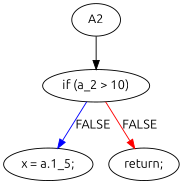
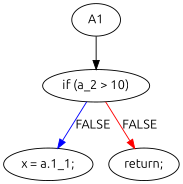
(96, 20) -> (96, 20)
(48, 164) -> (48, 164)
